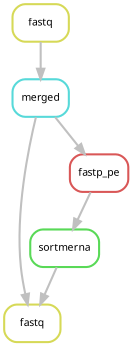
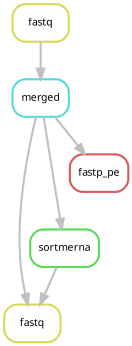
(84, 206) -> (52, 168)
